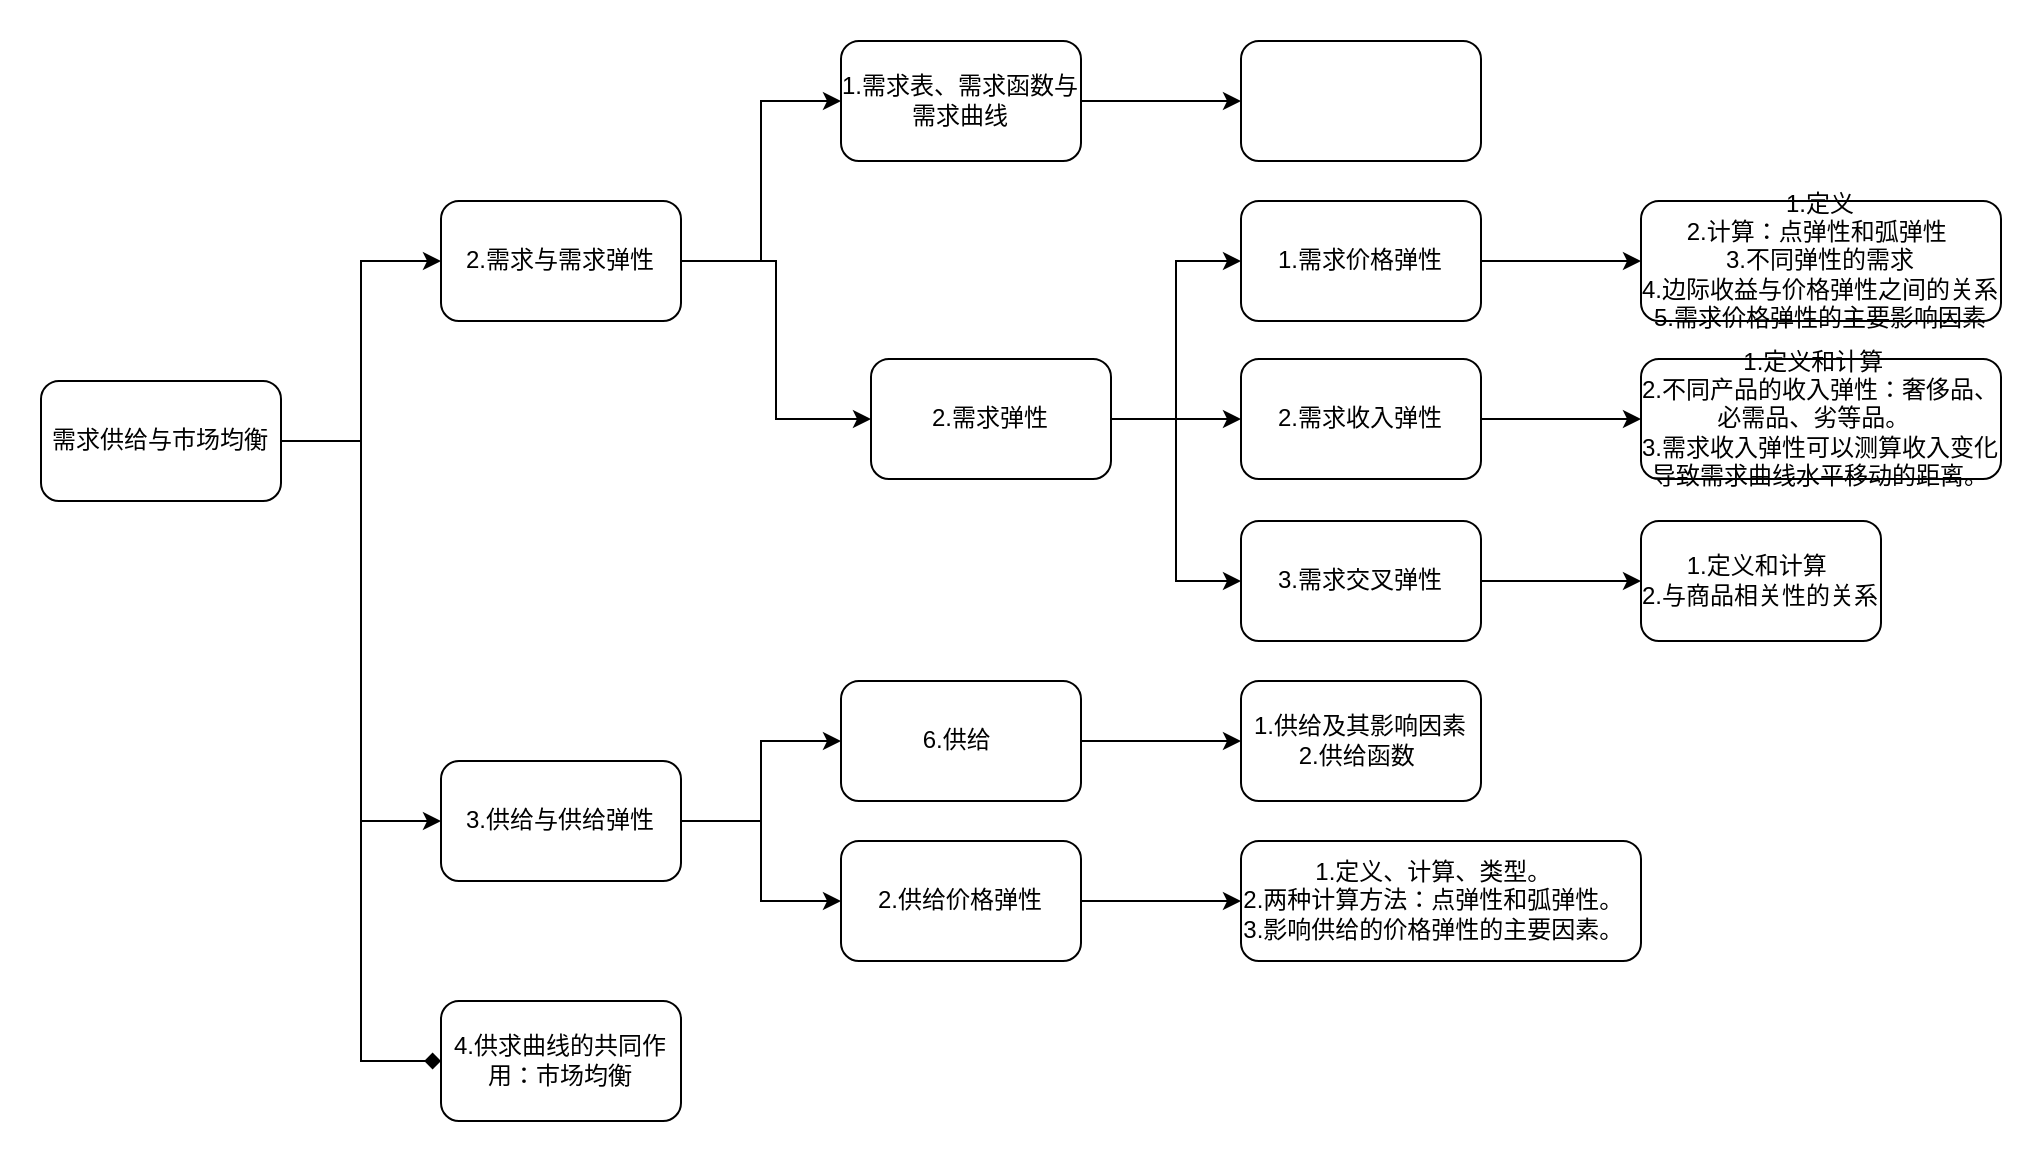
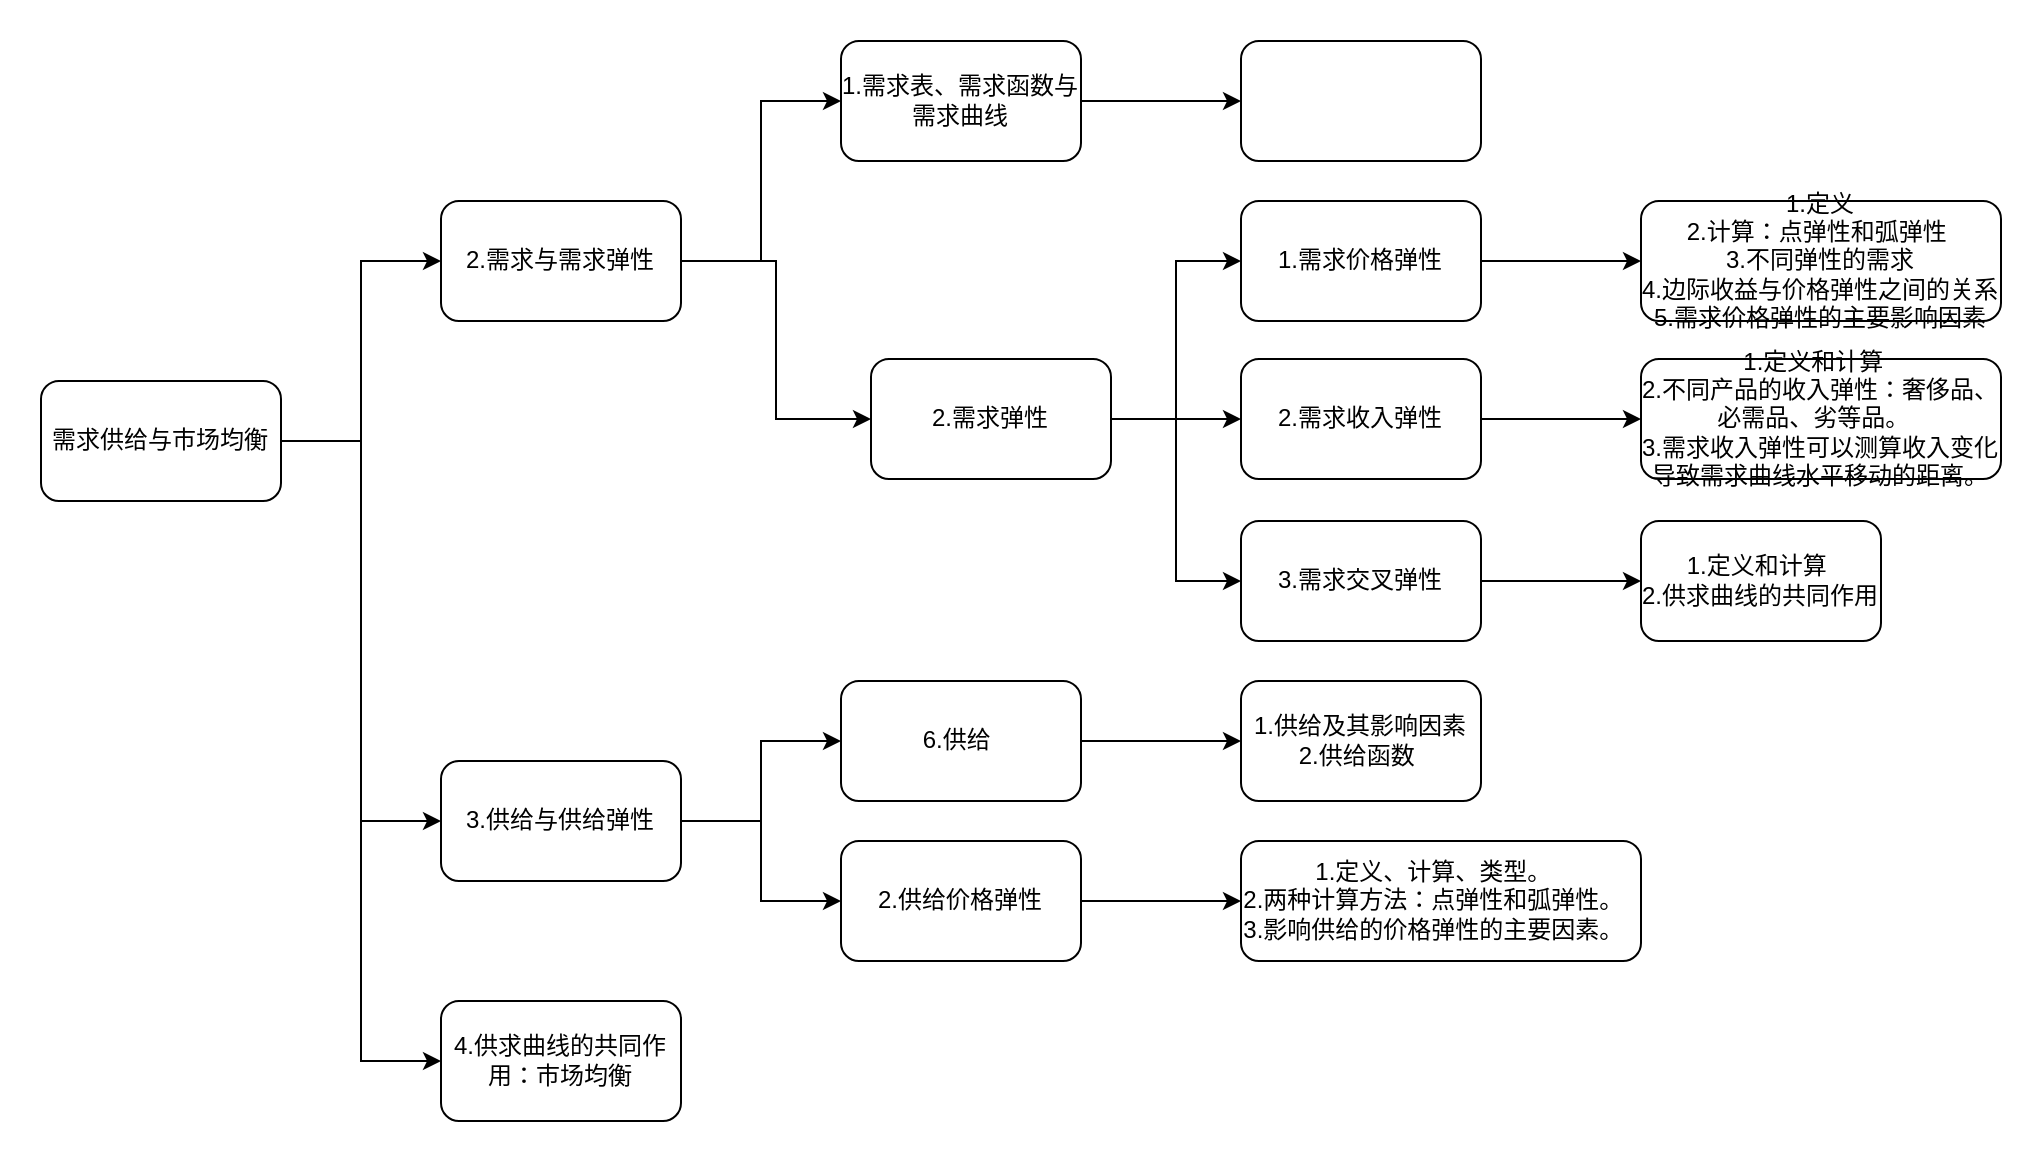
(1761, 581) -> (1761, 581)
(424, 1061) -> (425, 1061)
